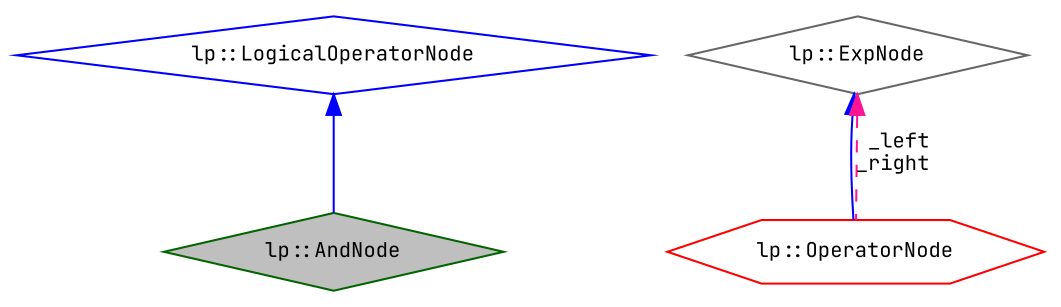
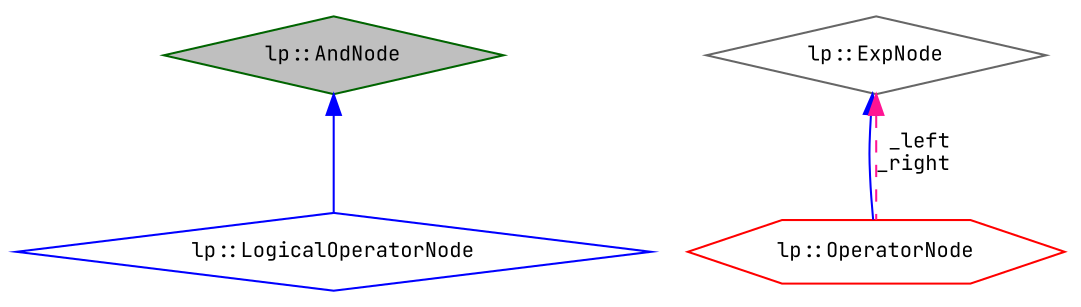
(334, 164) -> (334, 164)
